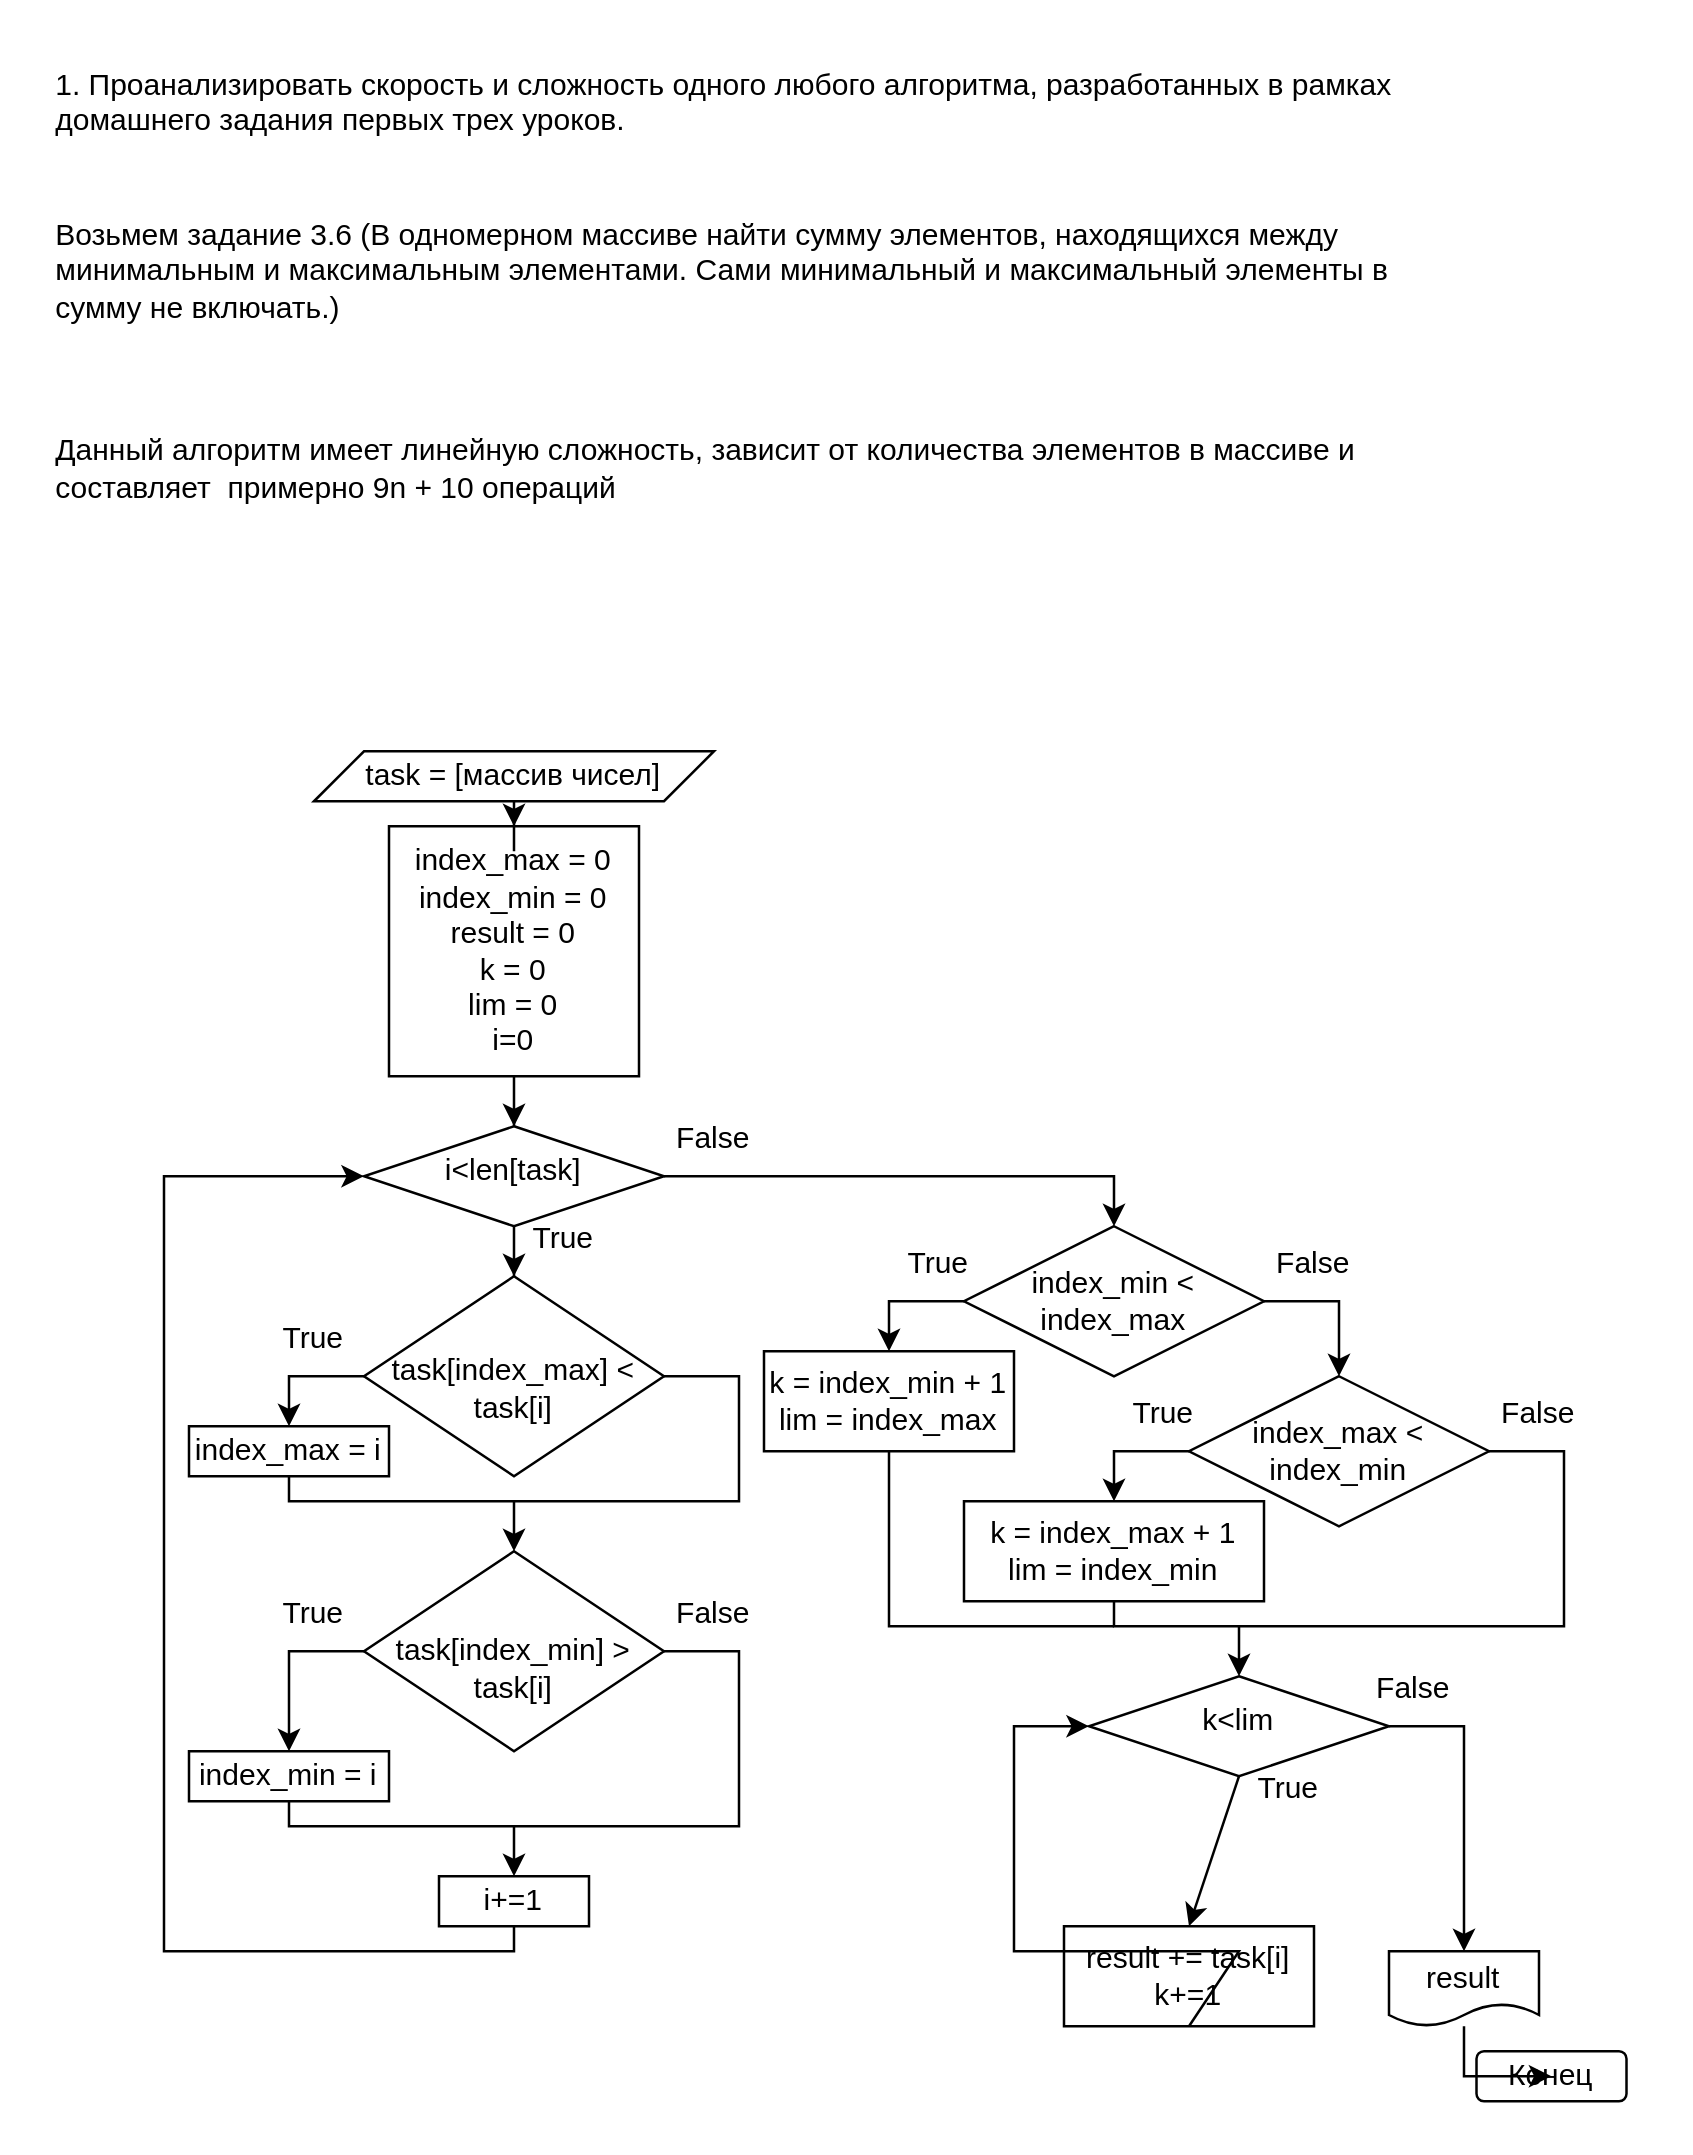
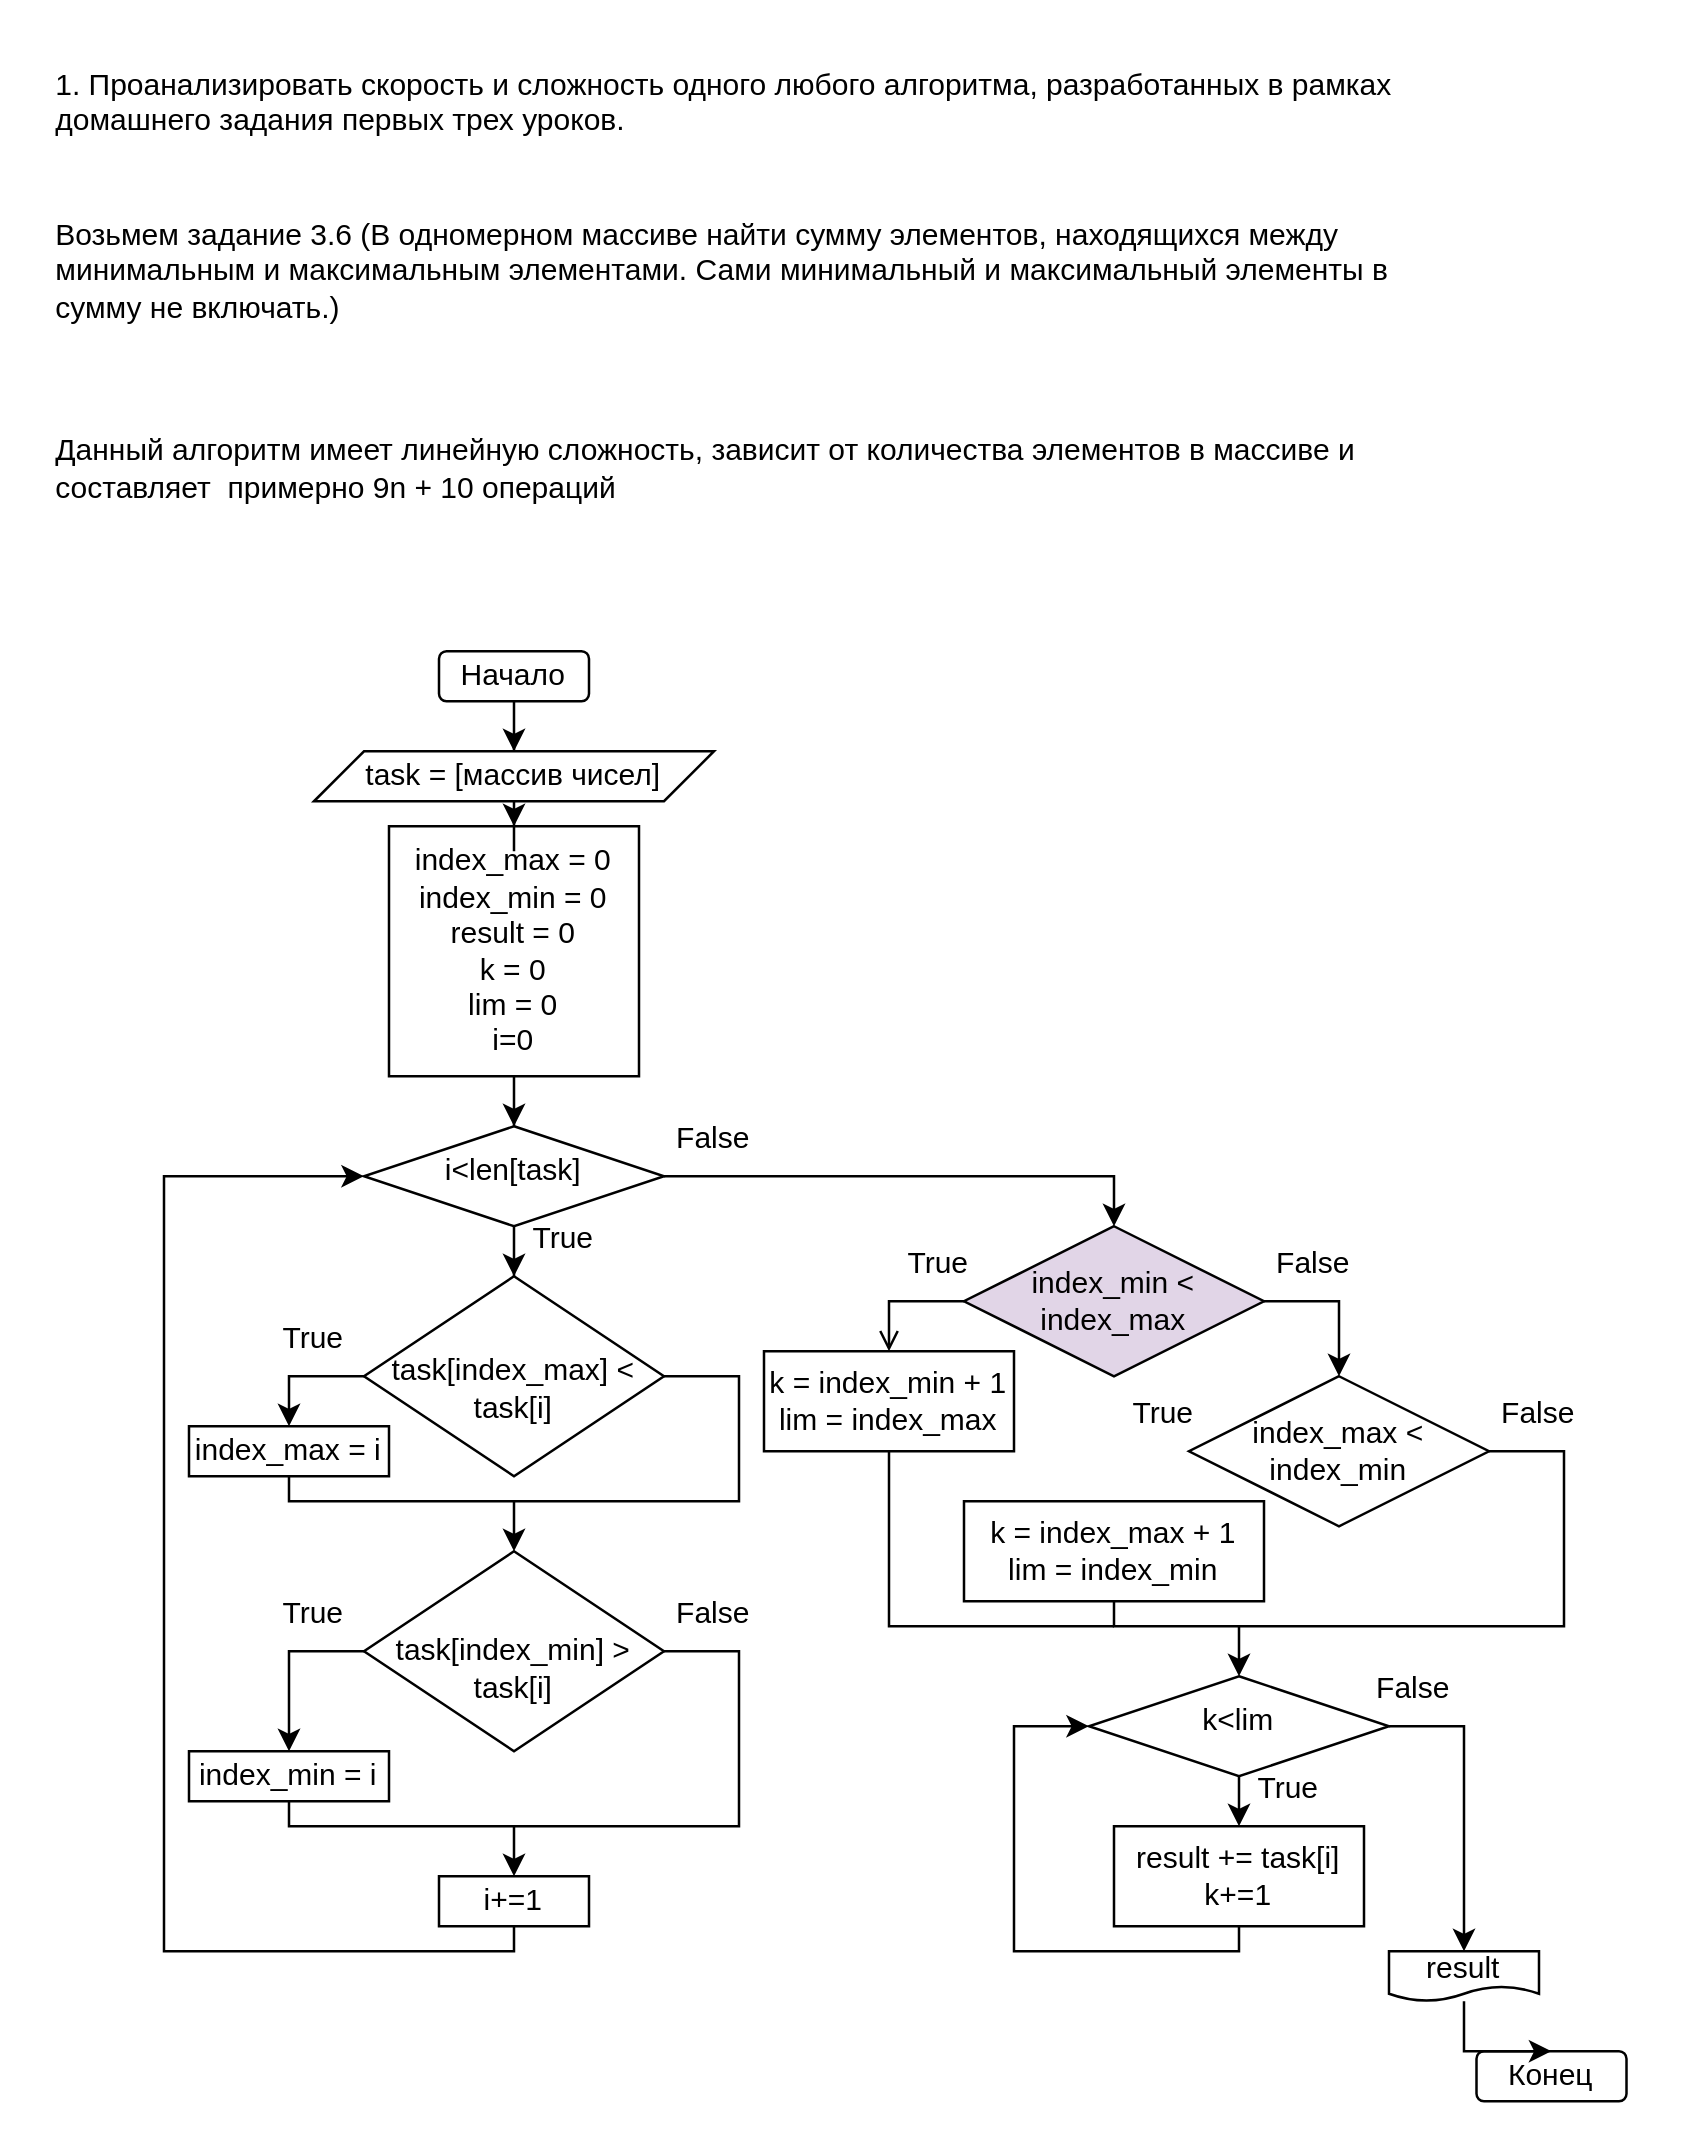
none -> (514, 676)
none -> (514, 734)
(1114, 1301) -> (1114, 1301)
(889, 1333) -> (889, 1337)
(1135, 1451) -> none
(1189, 1976) -> (1239, 1876)
(1464, 1989) -> (1464, 1976)
